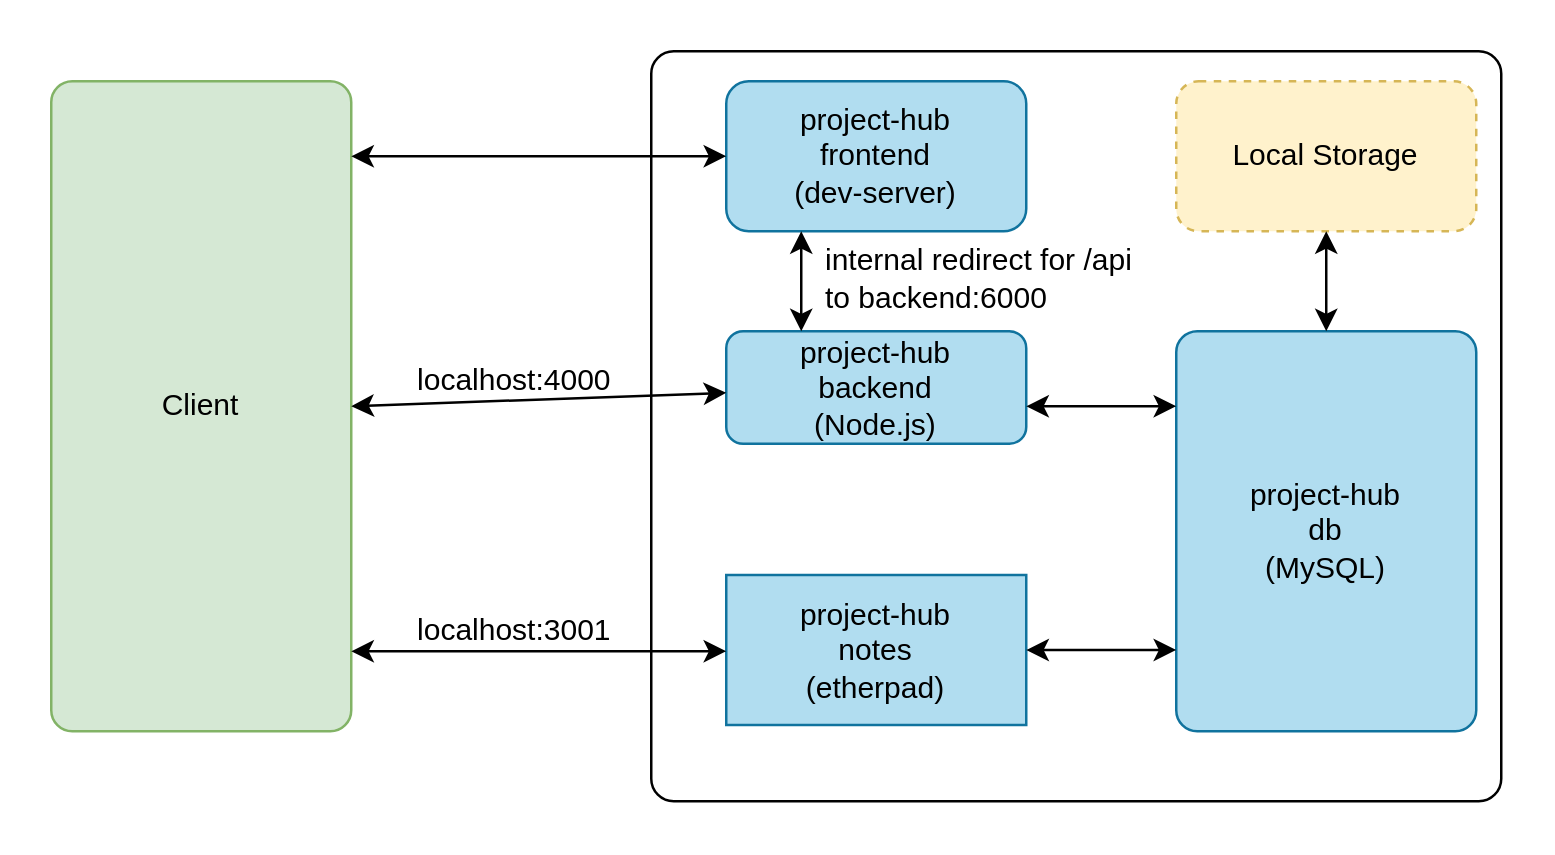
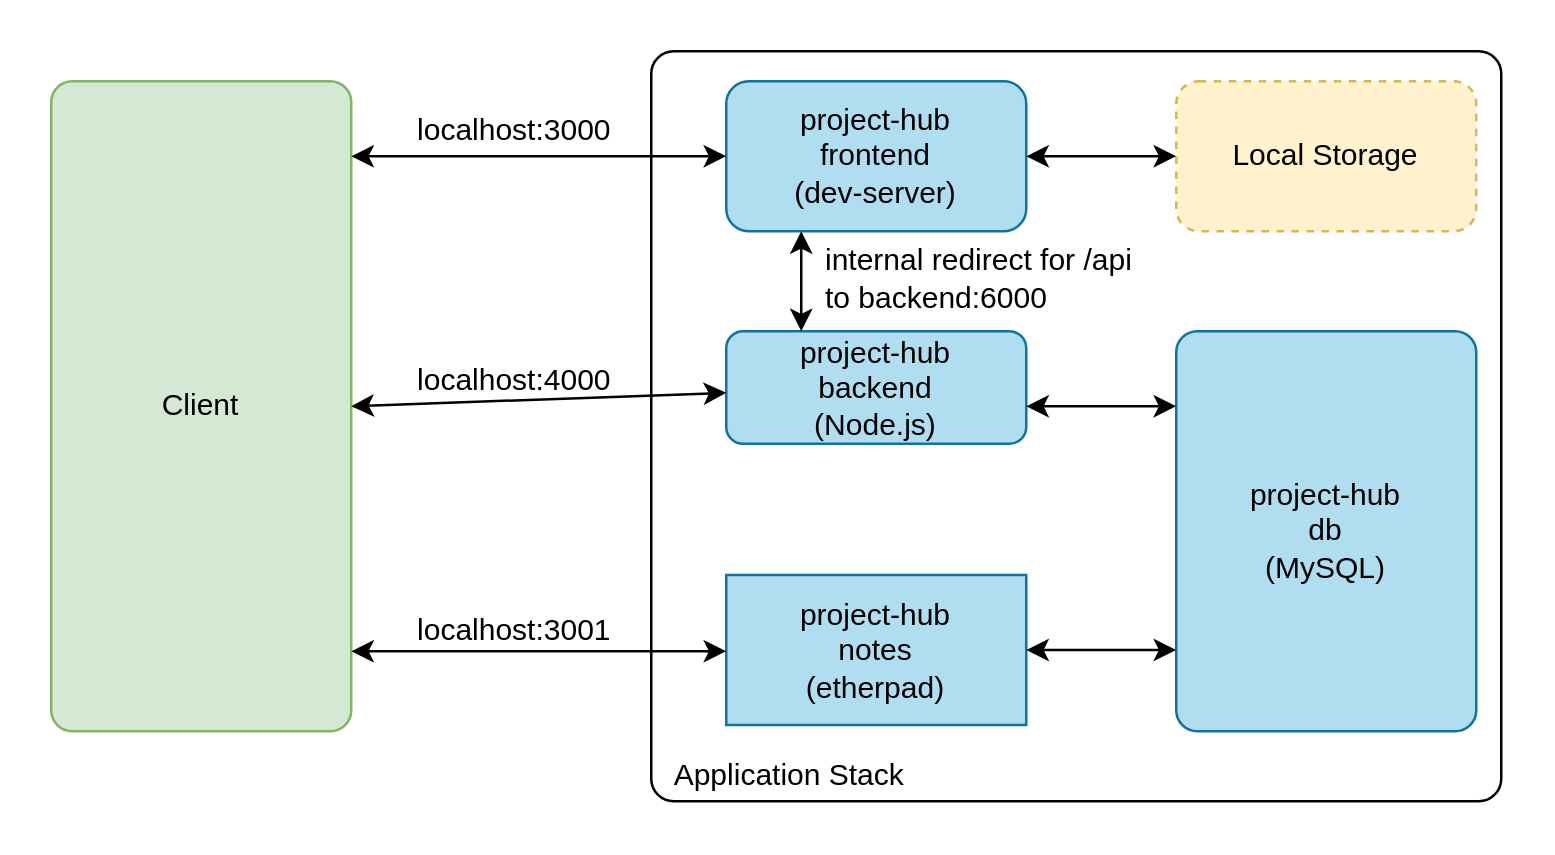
none -> (514, 131)
(1326, 281) -> (1101, 156)
none -> (789, 776)
